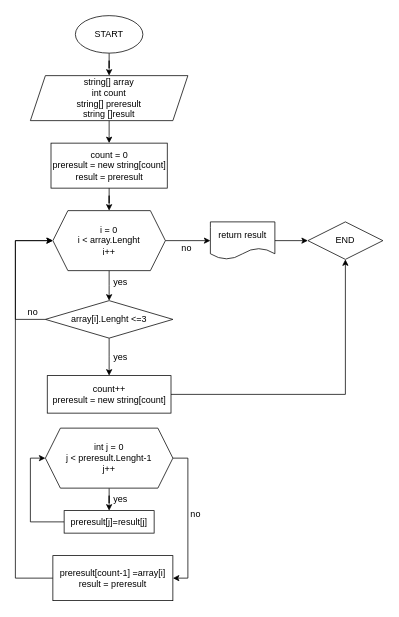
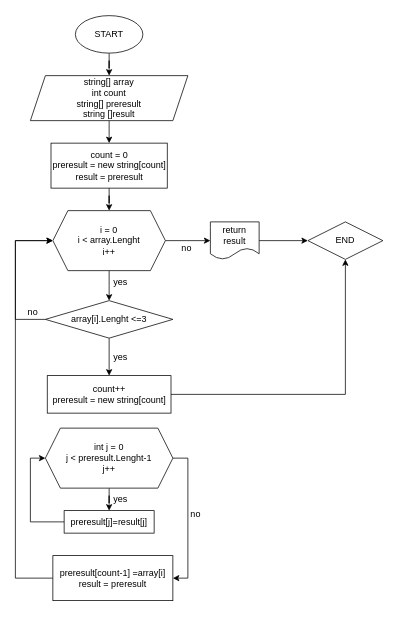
(243, 240) -> (235, 240)
